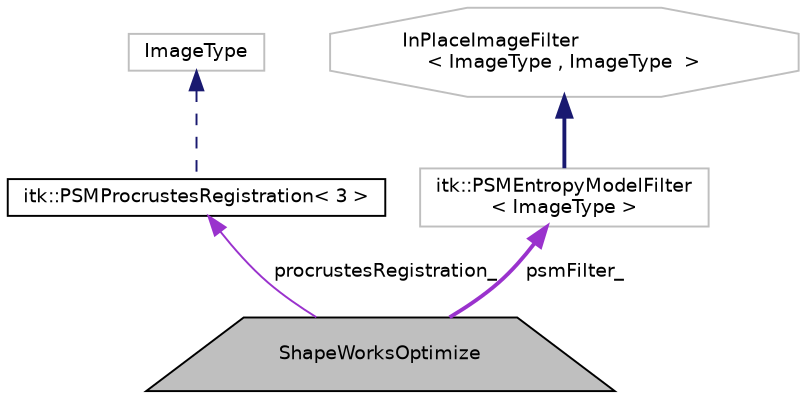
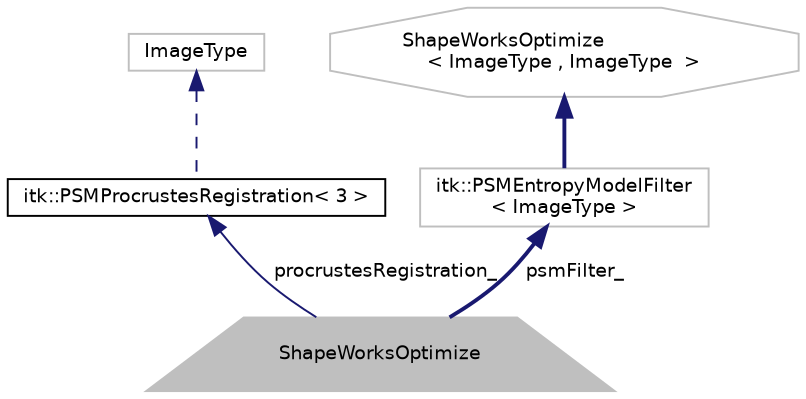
(564, 52) -> (564, 52)
(264, 279) -> (264, 279)
(496, 285) -> (496, 285)
(380, 354) -> (380, 354)
